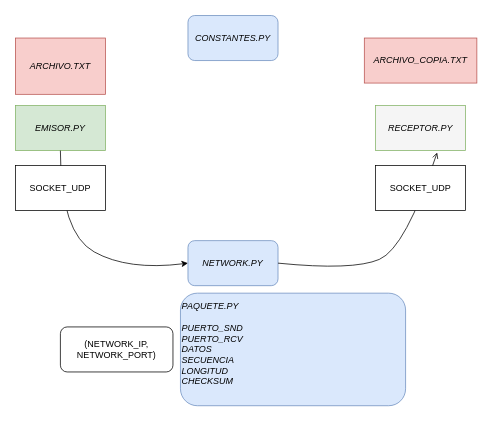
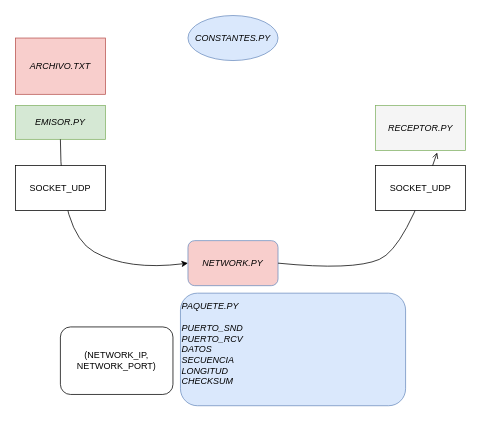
(233, 38) -> (233, 38)
(420, 60) -> none
(60, 128) -> (60, 122)
(233, 263) -> (233, 263)
(117, 349) -> (117, 360)
